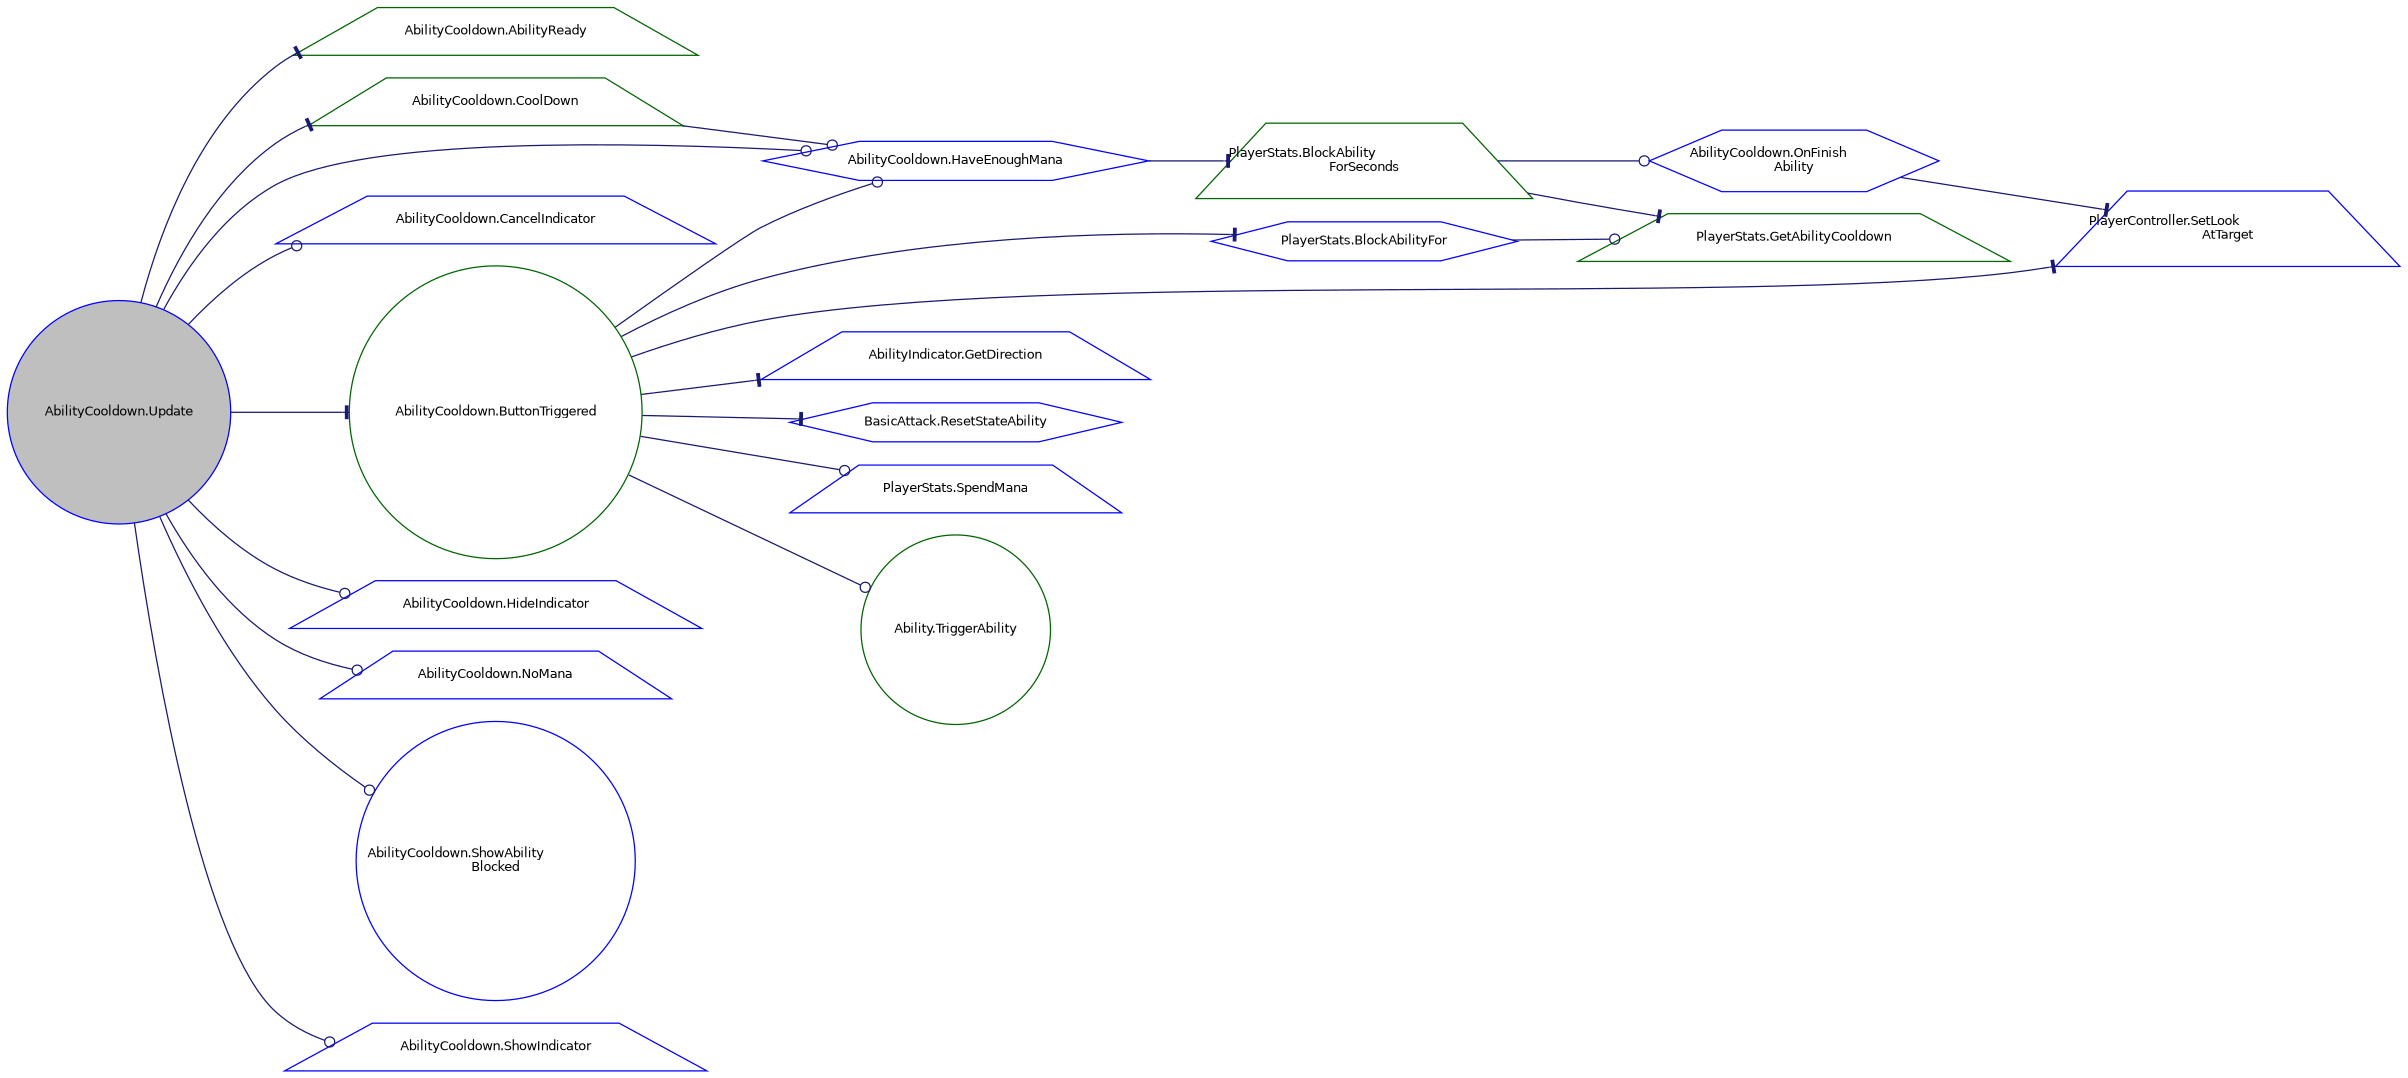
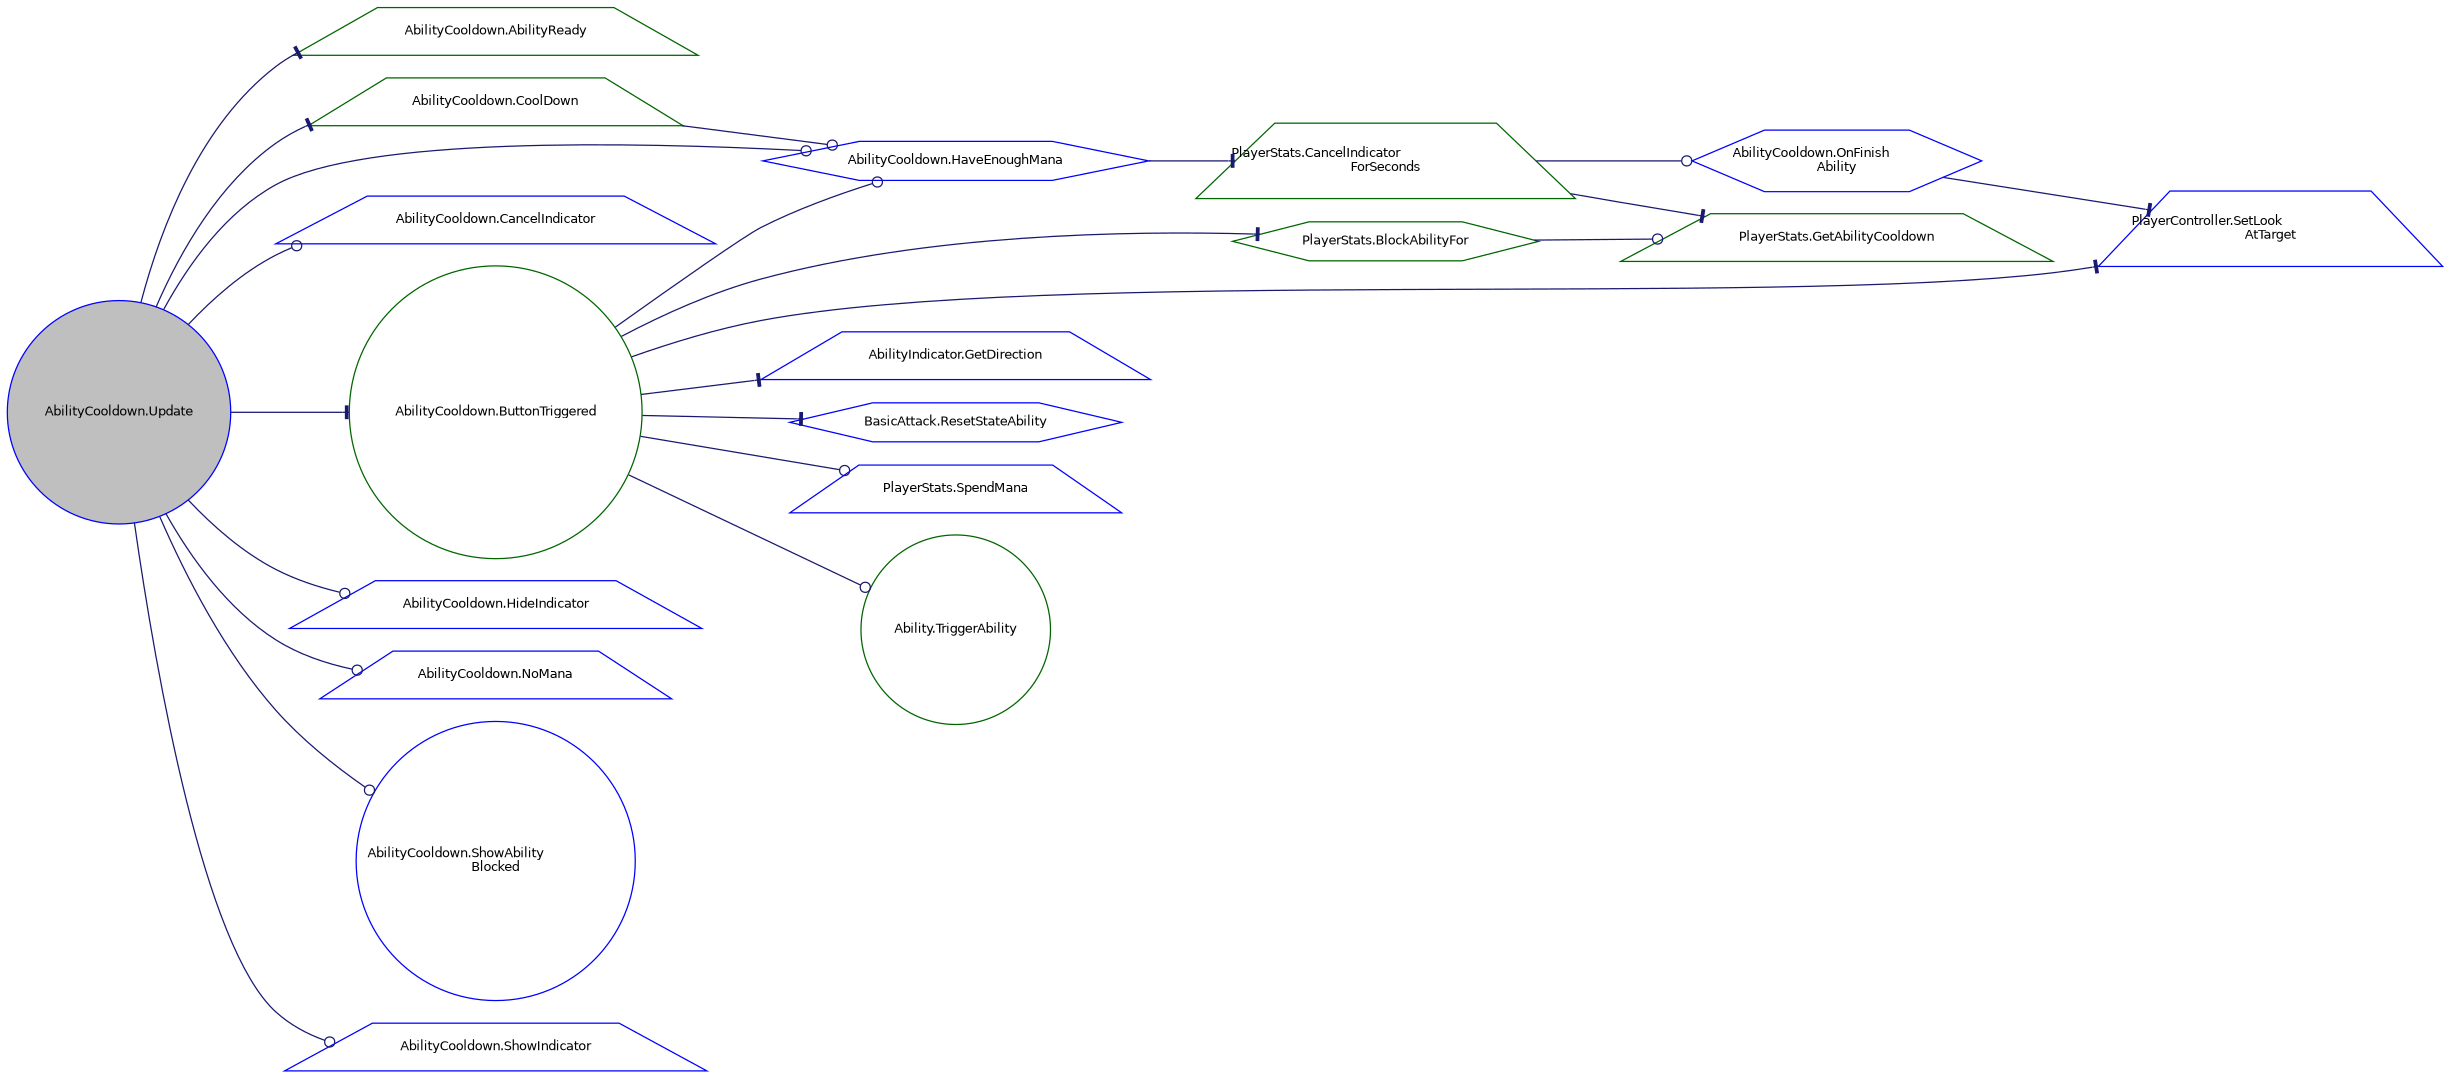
(1364, 161) -> (1386, 161)
(1364, 241) -> (1386, 241)
